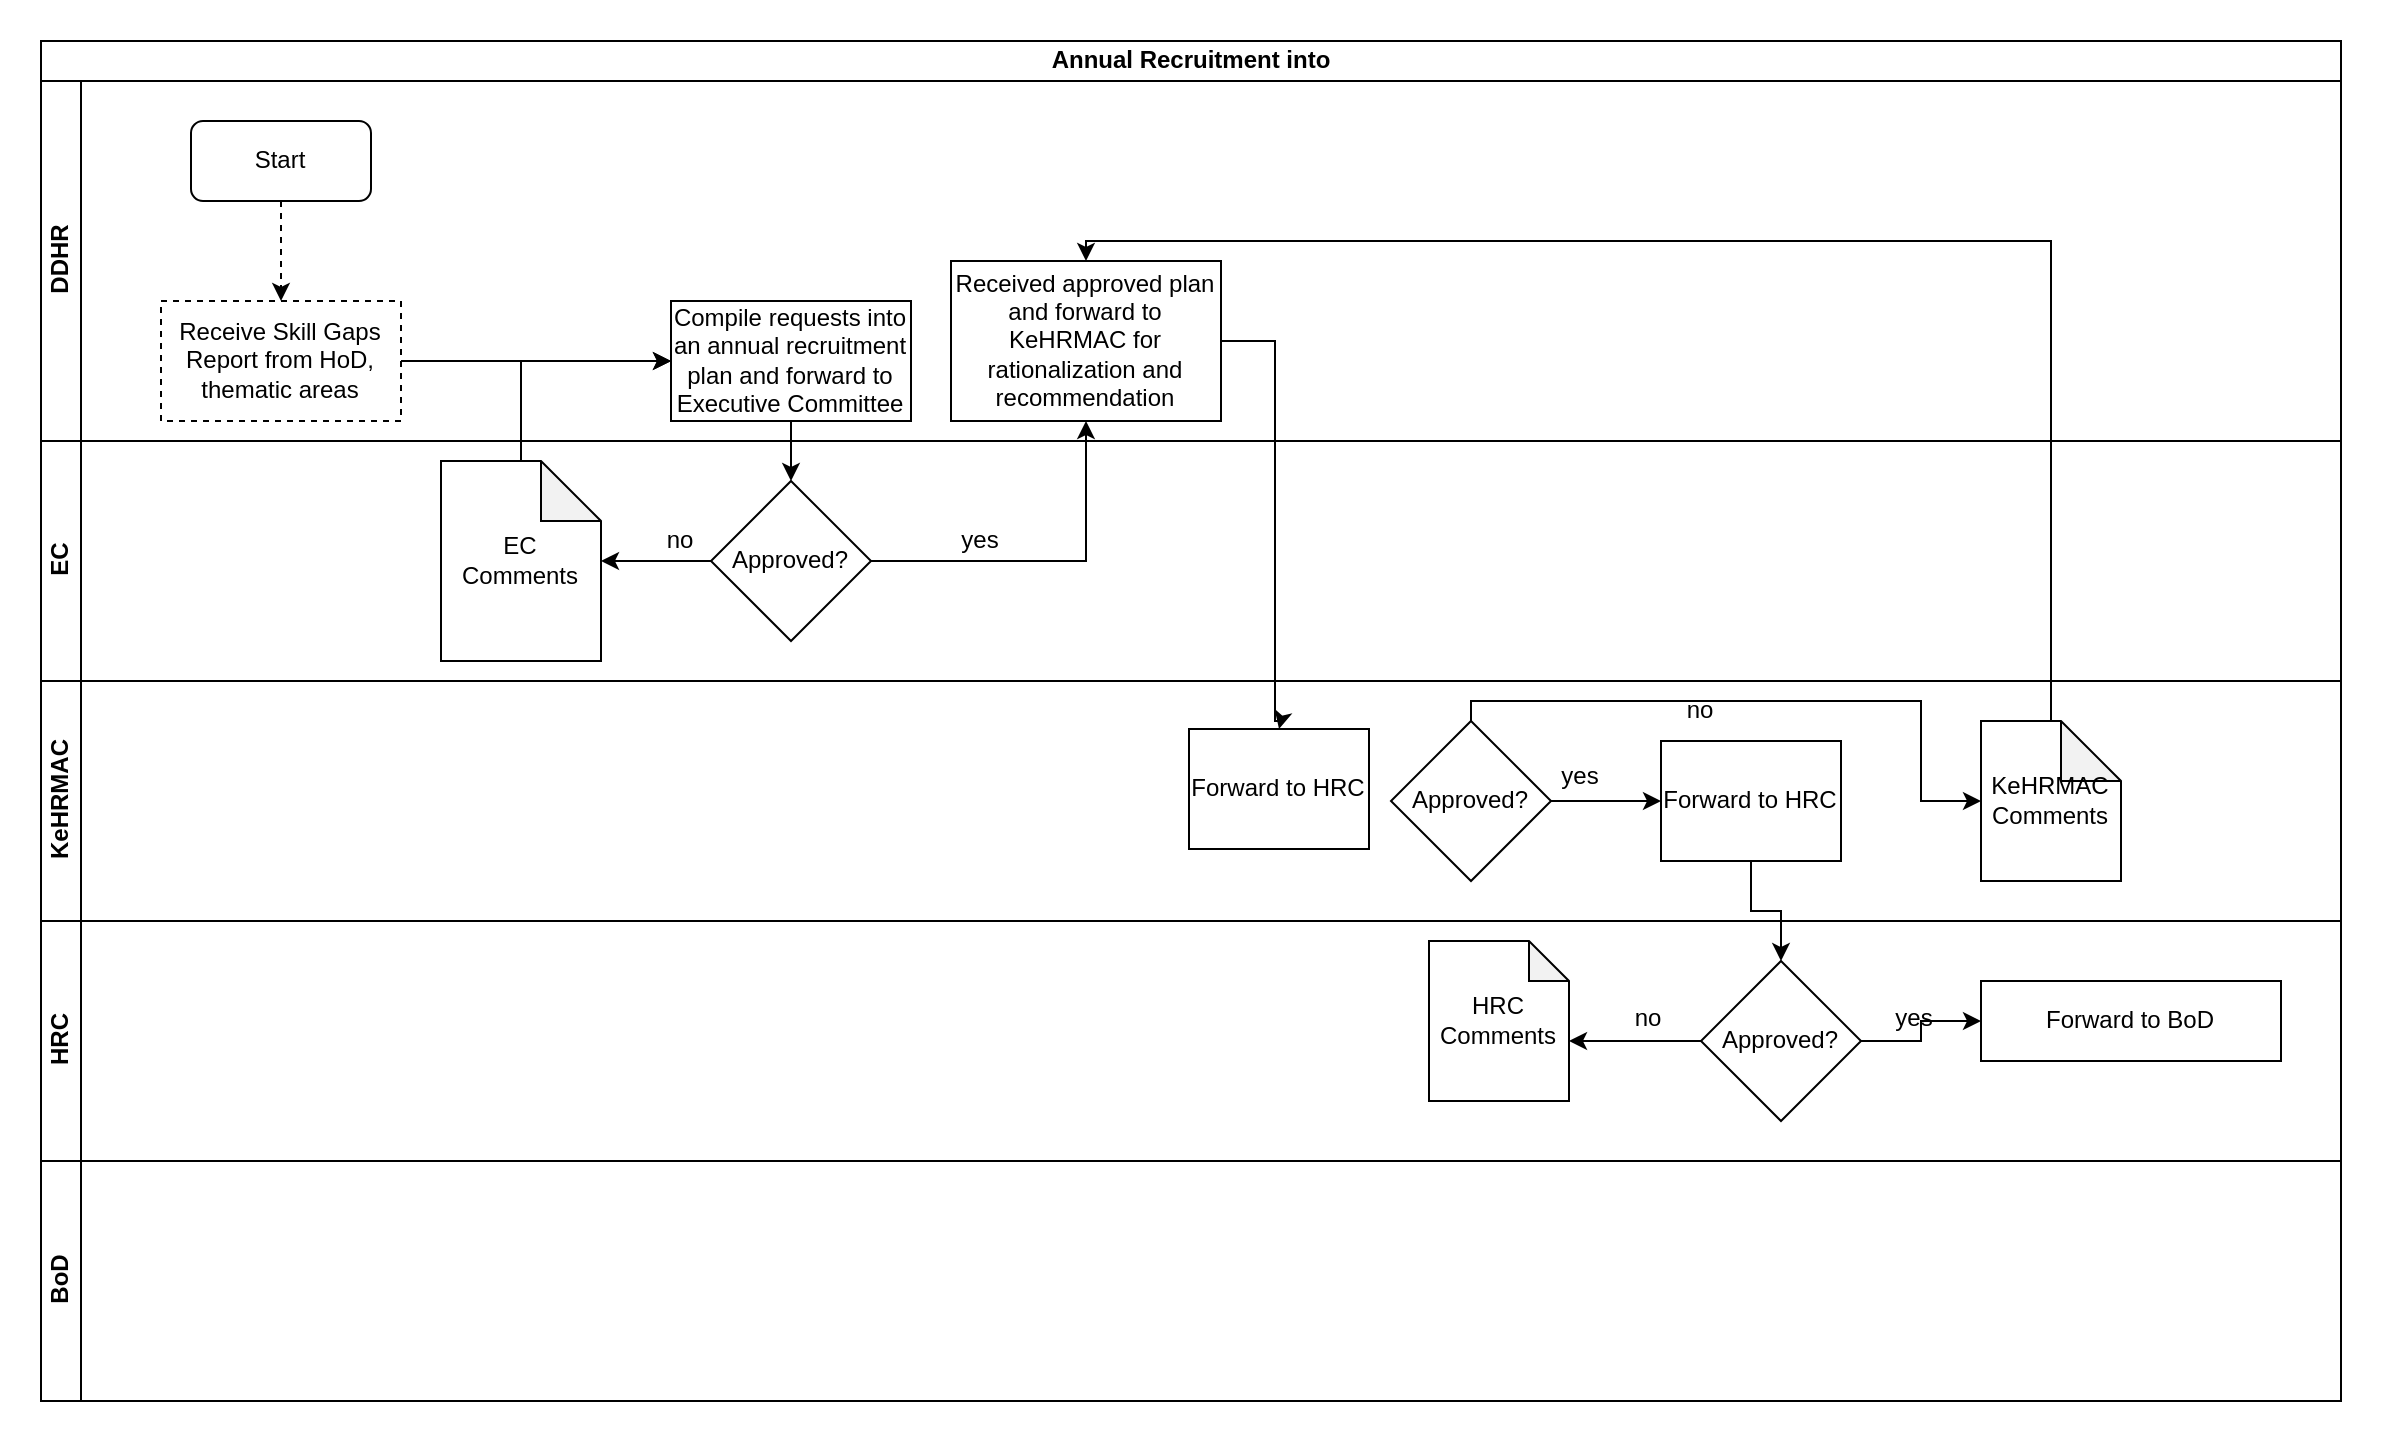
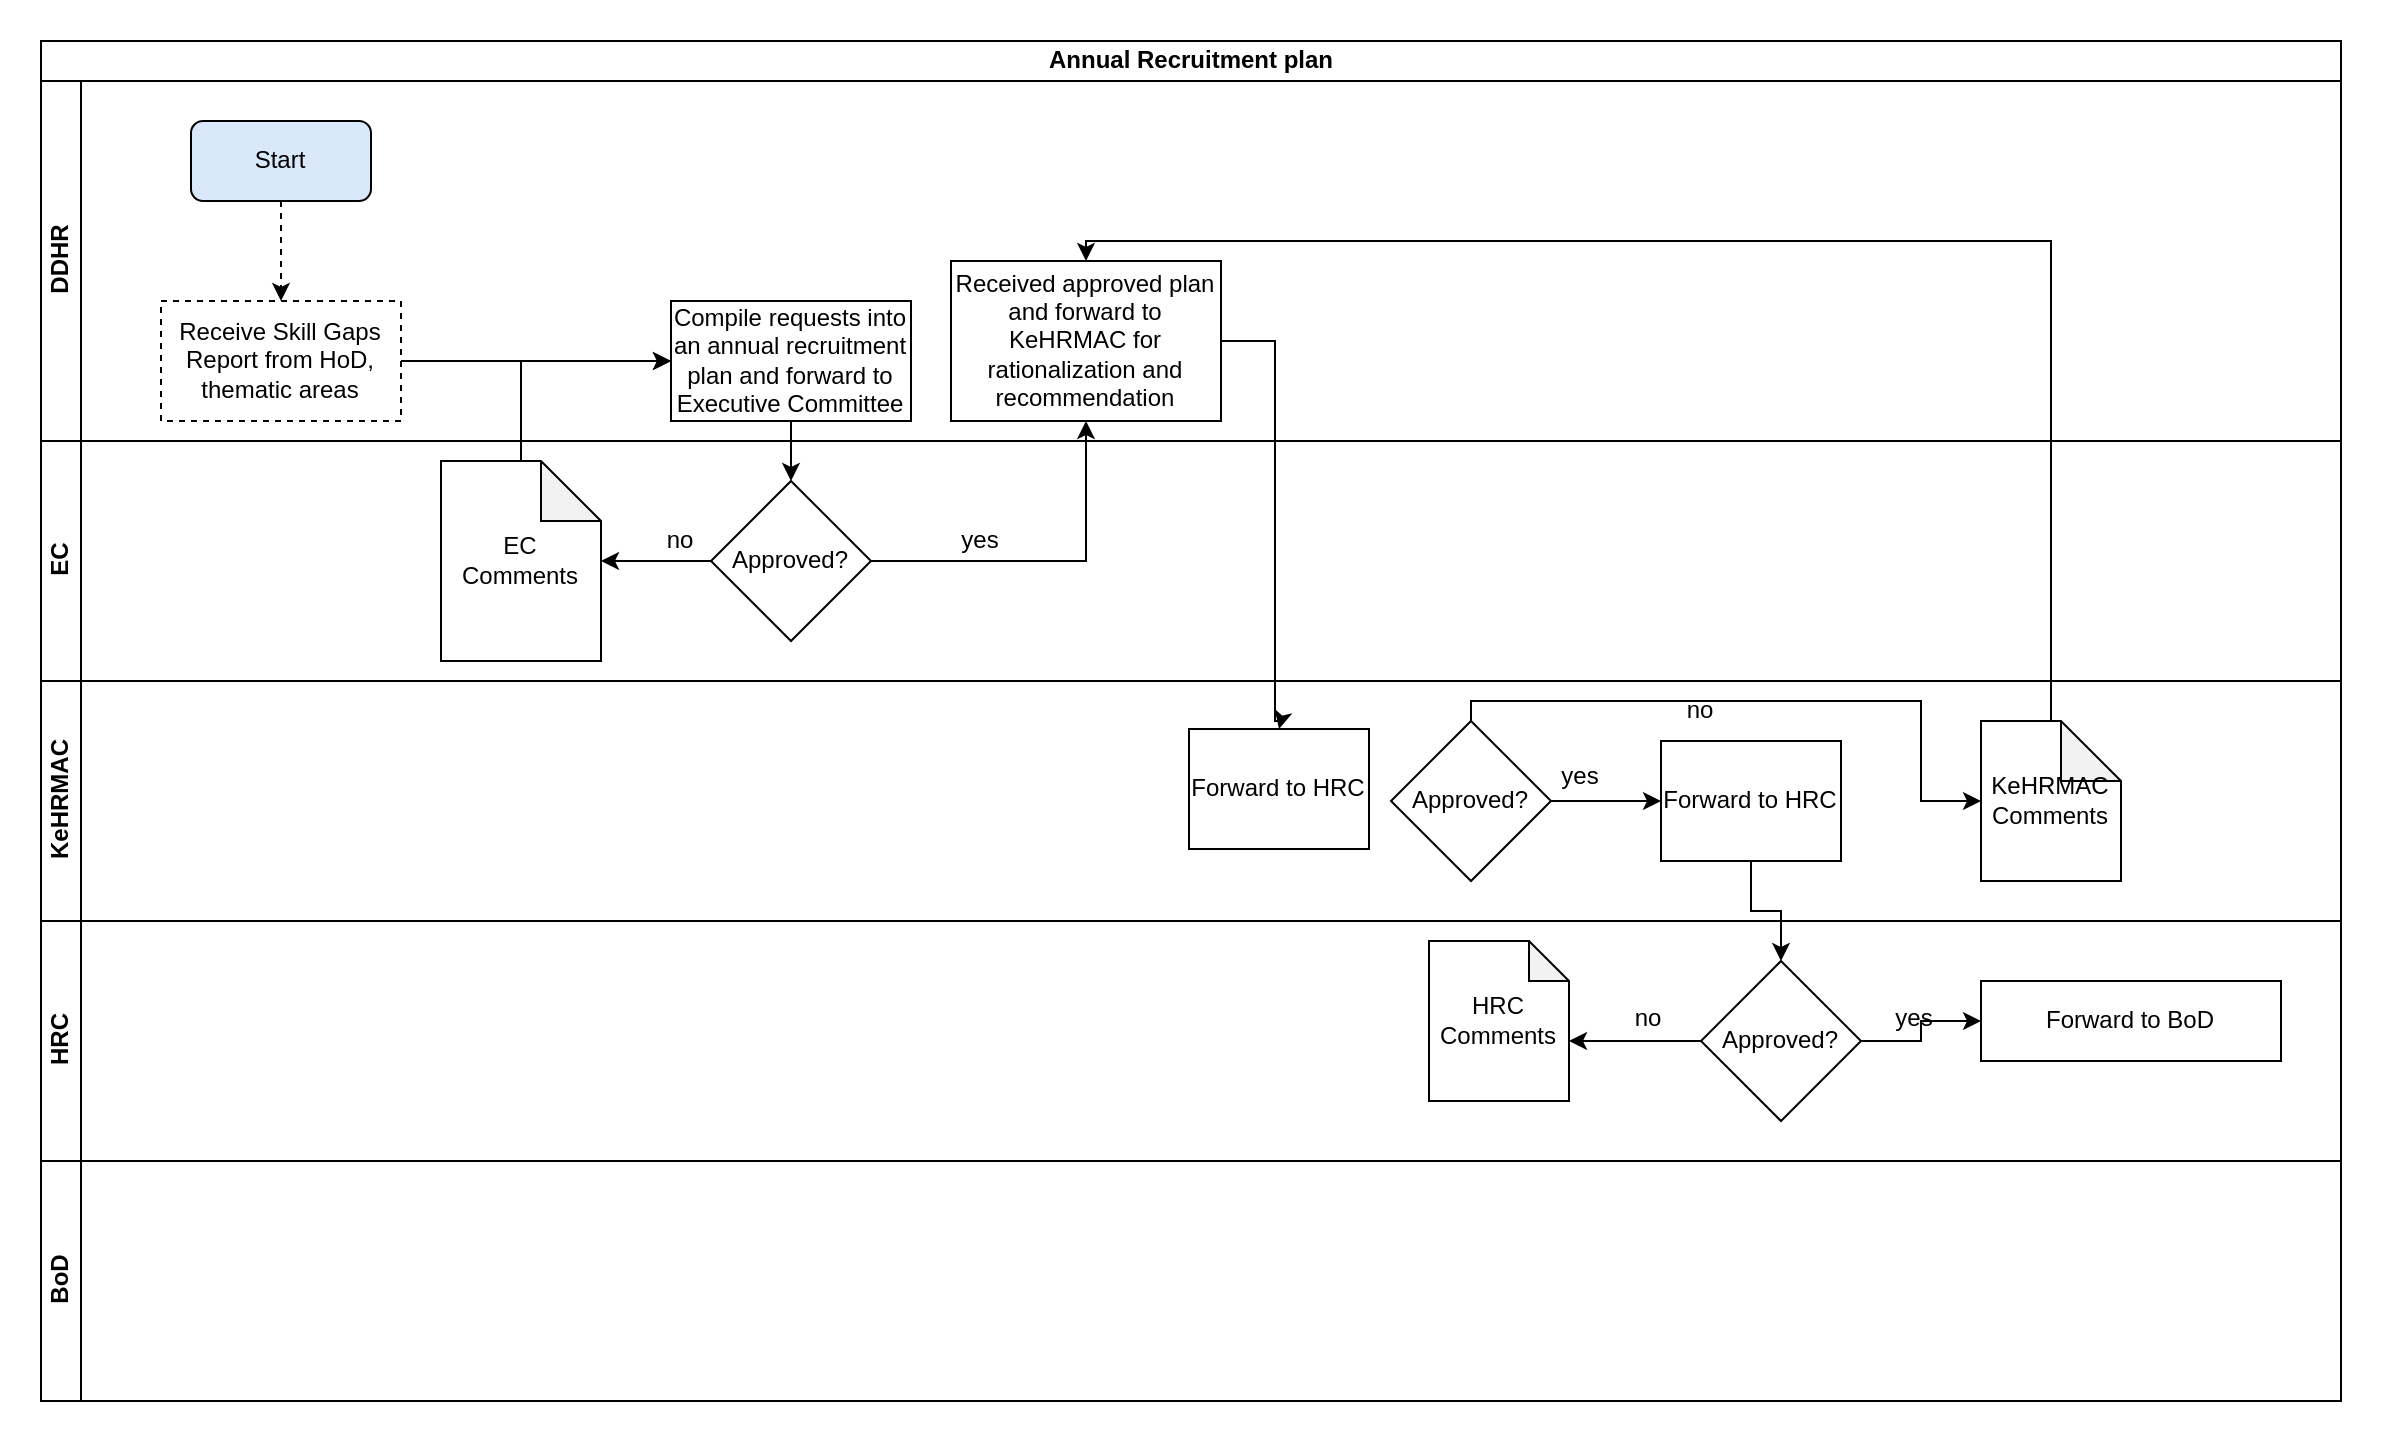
(1192, 61) -> (1192, 61)
(281, 161) -> (281, 161)
